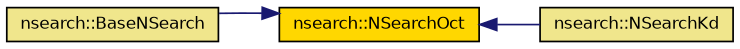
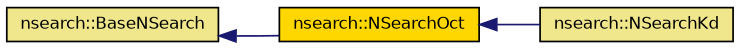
(240, 13) -> (258, 36)
